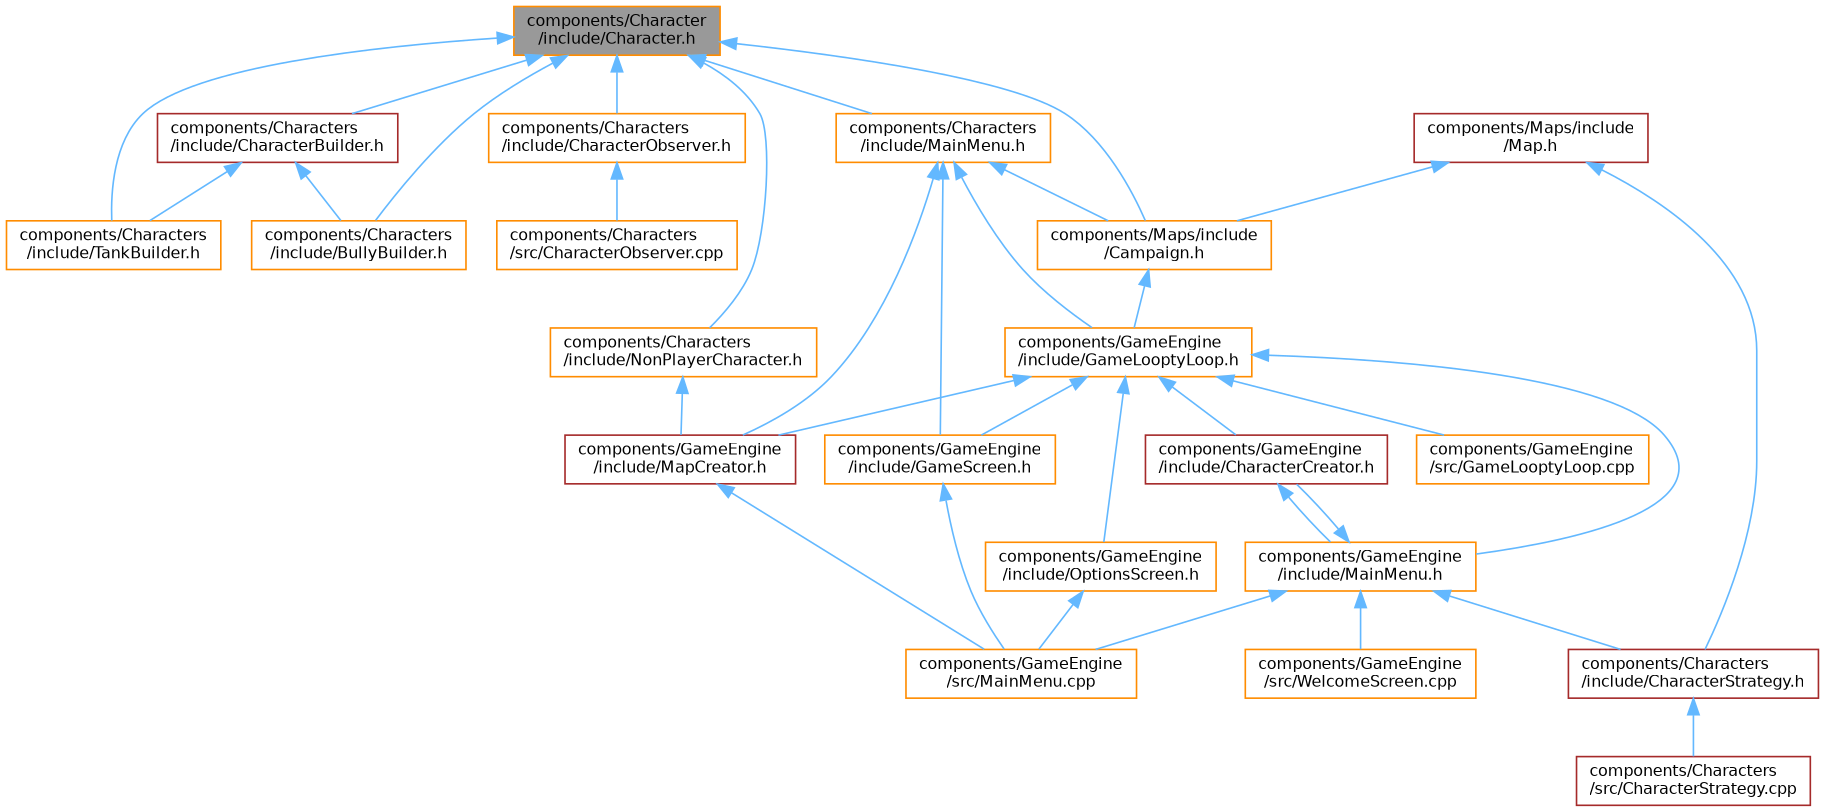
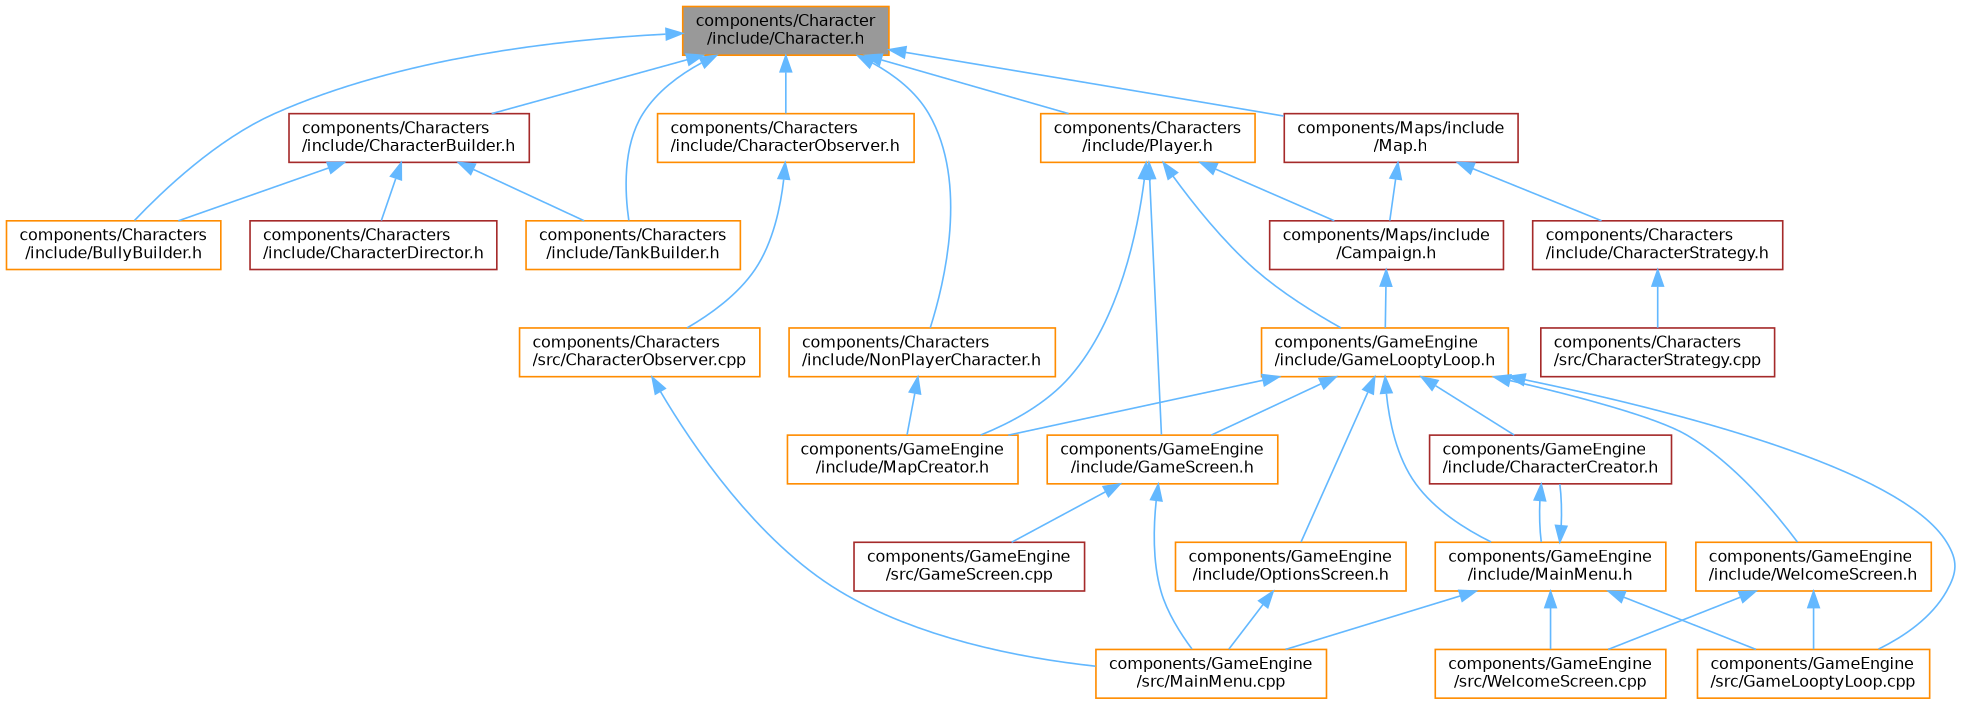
(970, 80) -> (1095, 84)
(943, 138) -> (1148, 138)
none -> (373, 245)
(1154, 245) -> (1387, 245)
(680, 459) -> (903, 459)
none -> (969, 567)
none -> (1814, 567)
(858, 571) -> (839, 591)
(1535, 623) -> (1696, 626)
